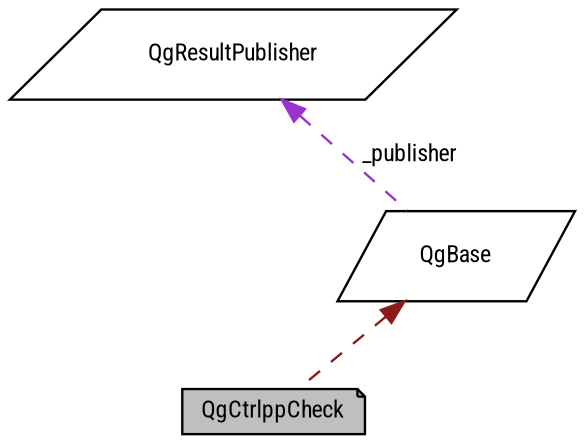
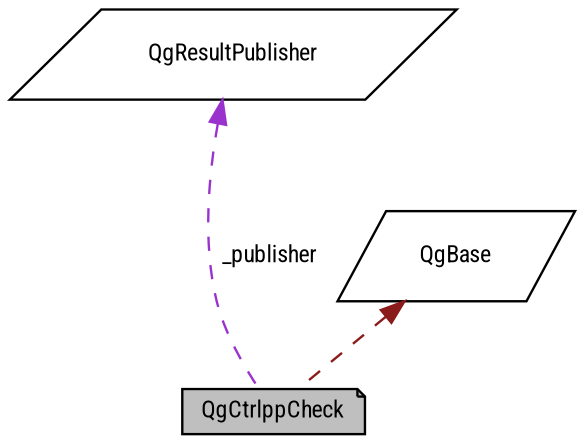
(354, 163) -> (210, 261)
